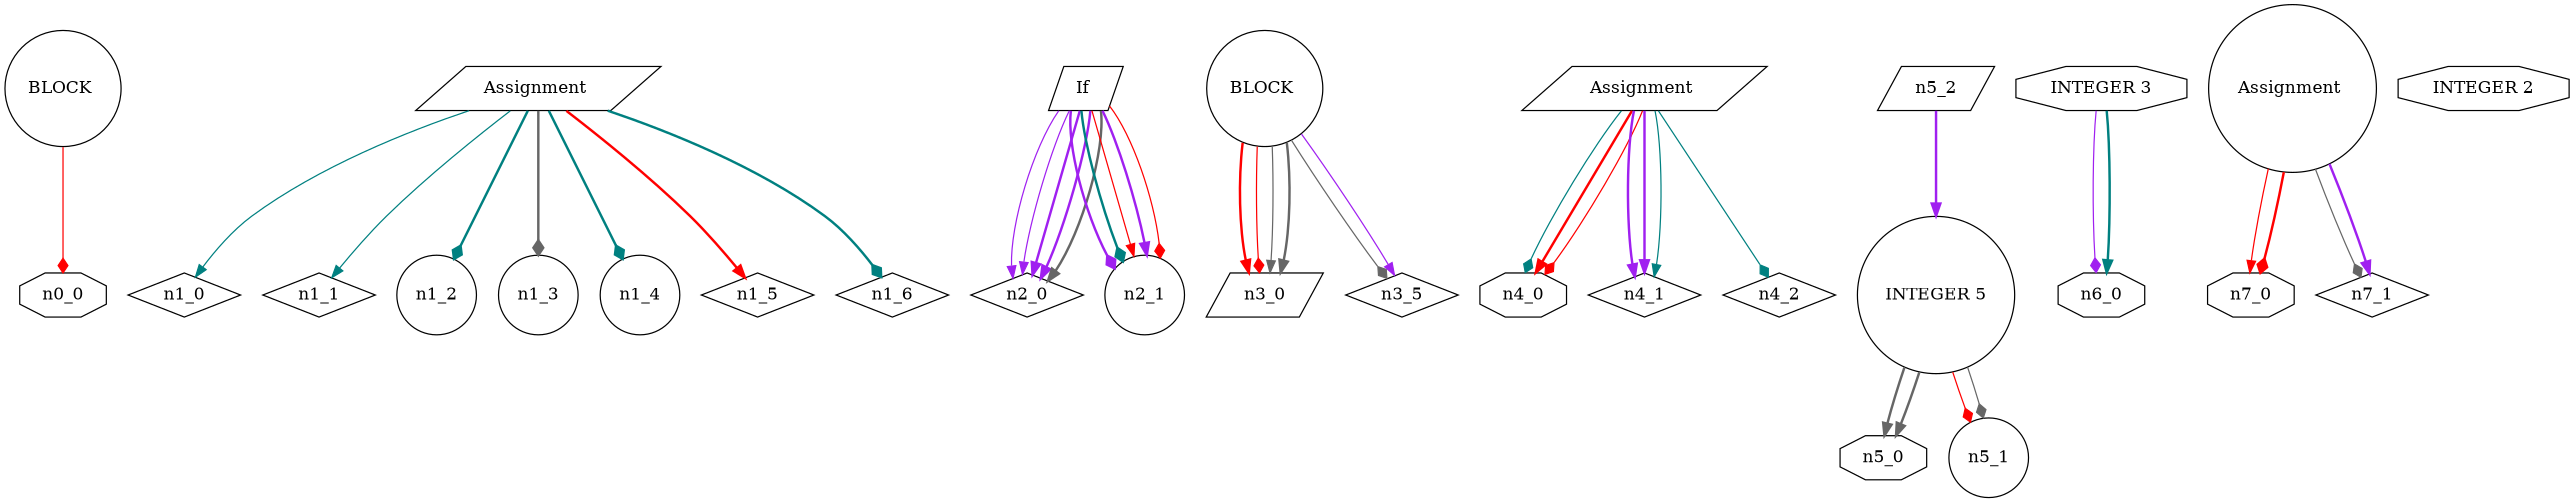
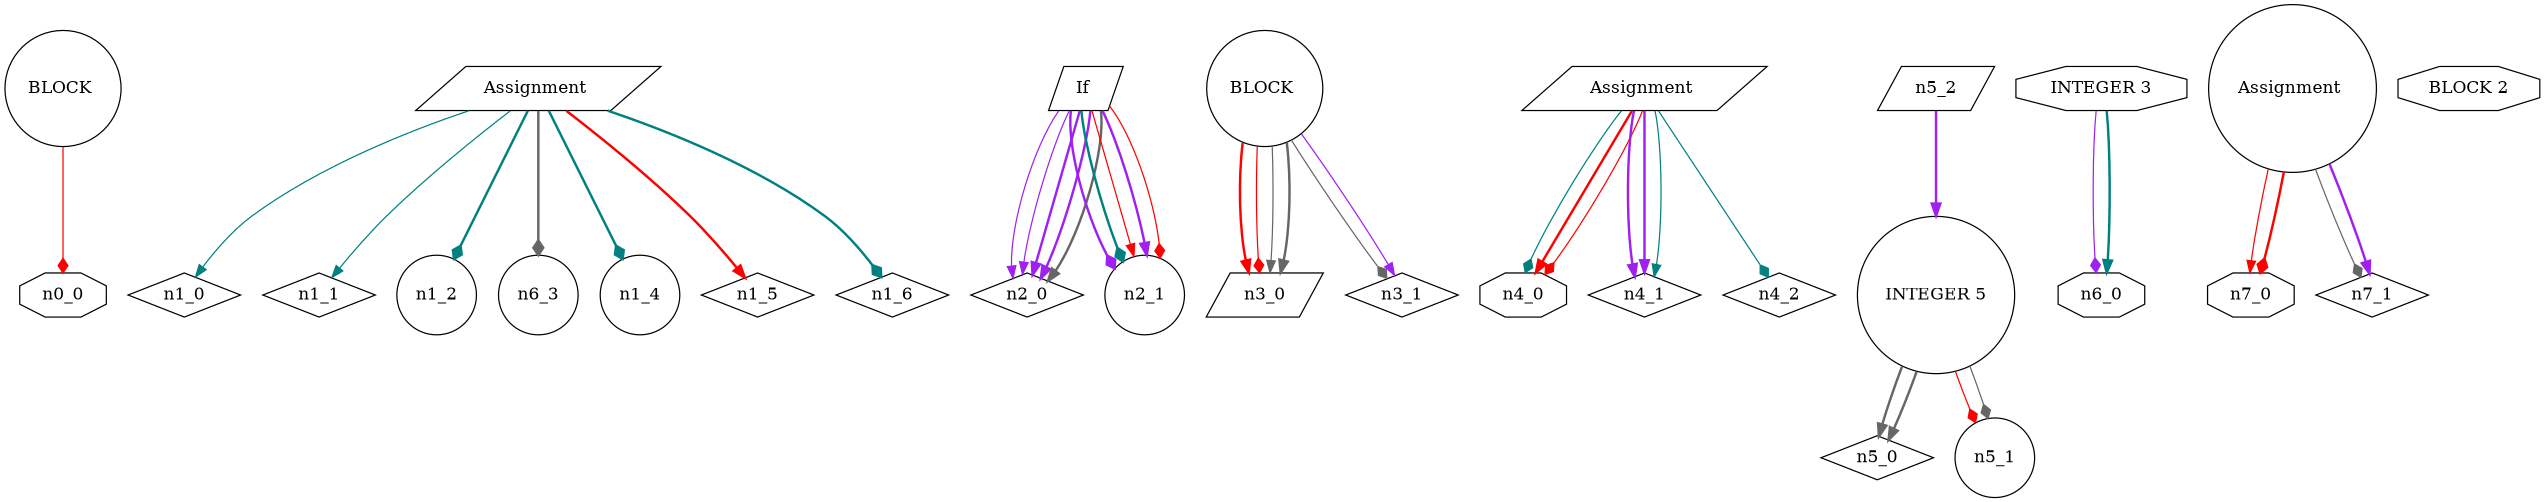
(2484, 88) -> (2469, 88)
(538, 295) -> (538, 295)
(1402, 295) -> (1402, 295)
(1883, 458) -> (1877, 458)
